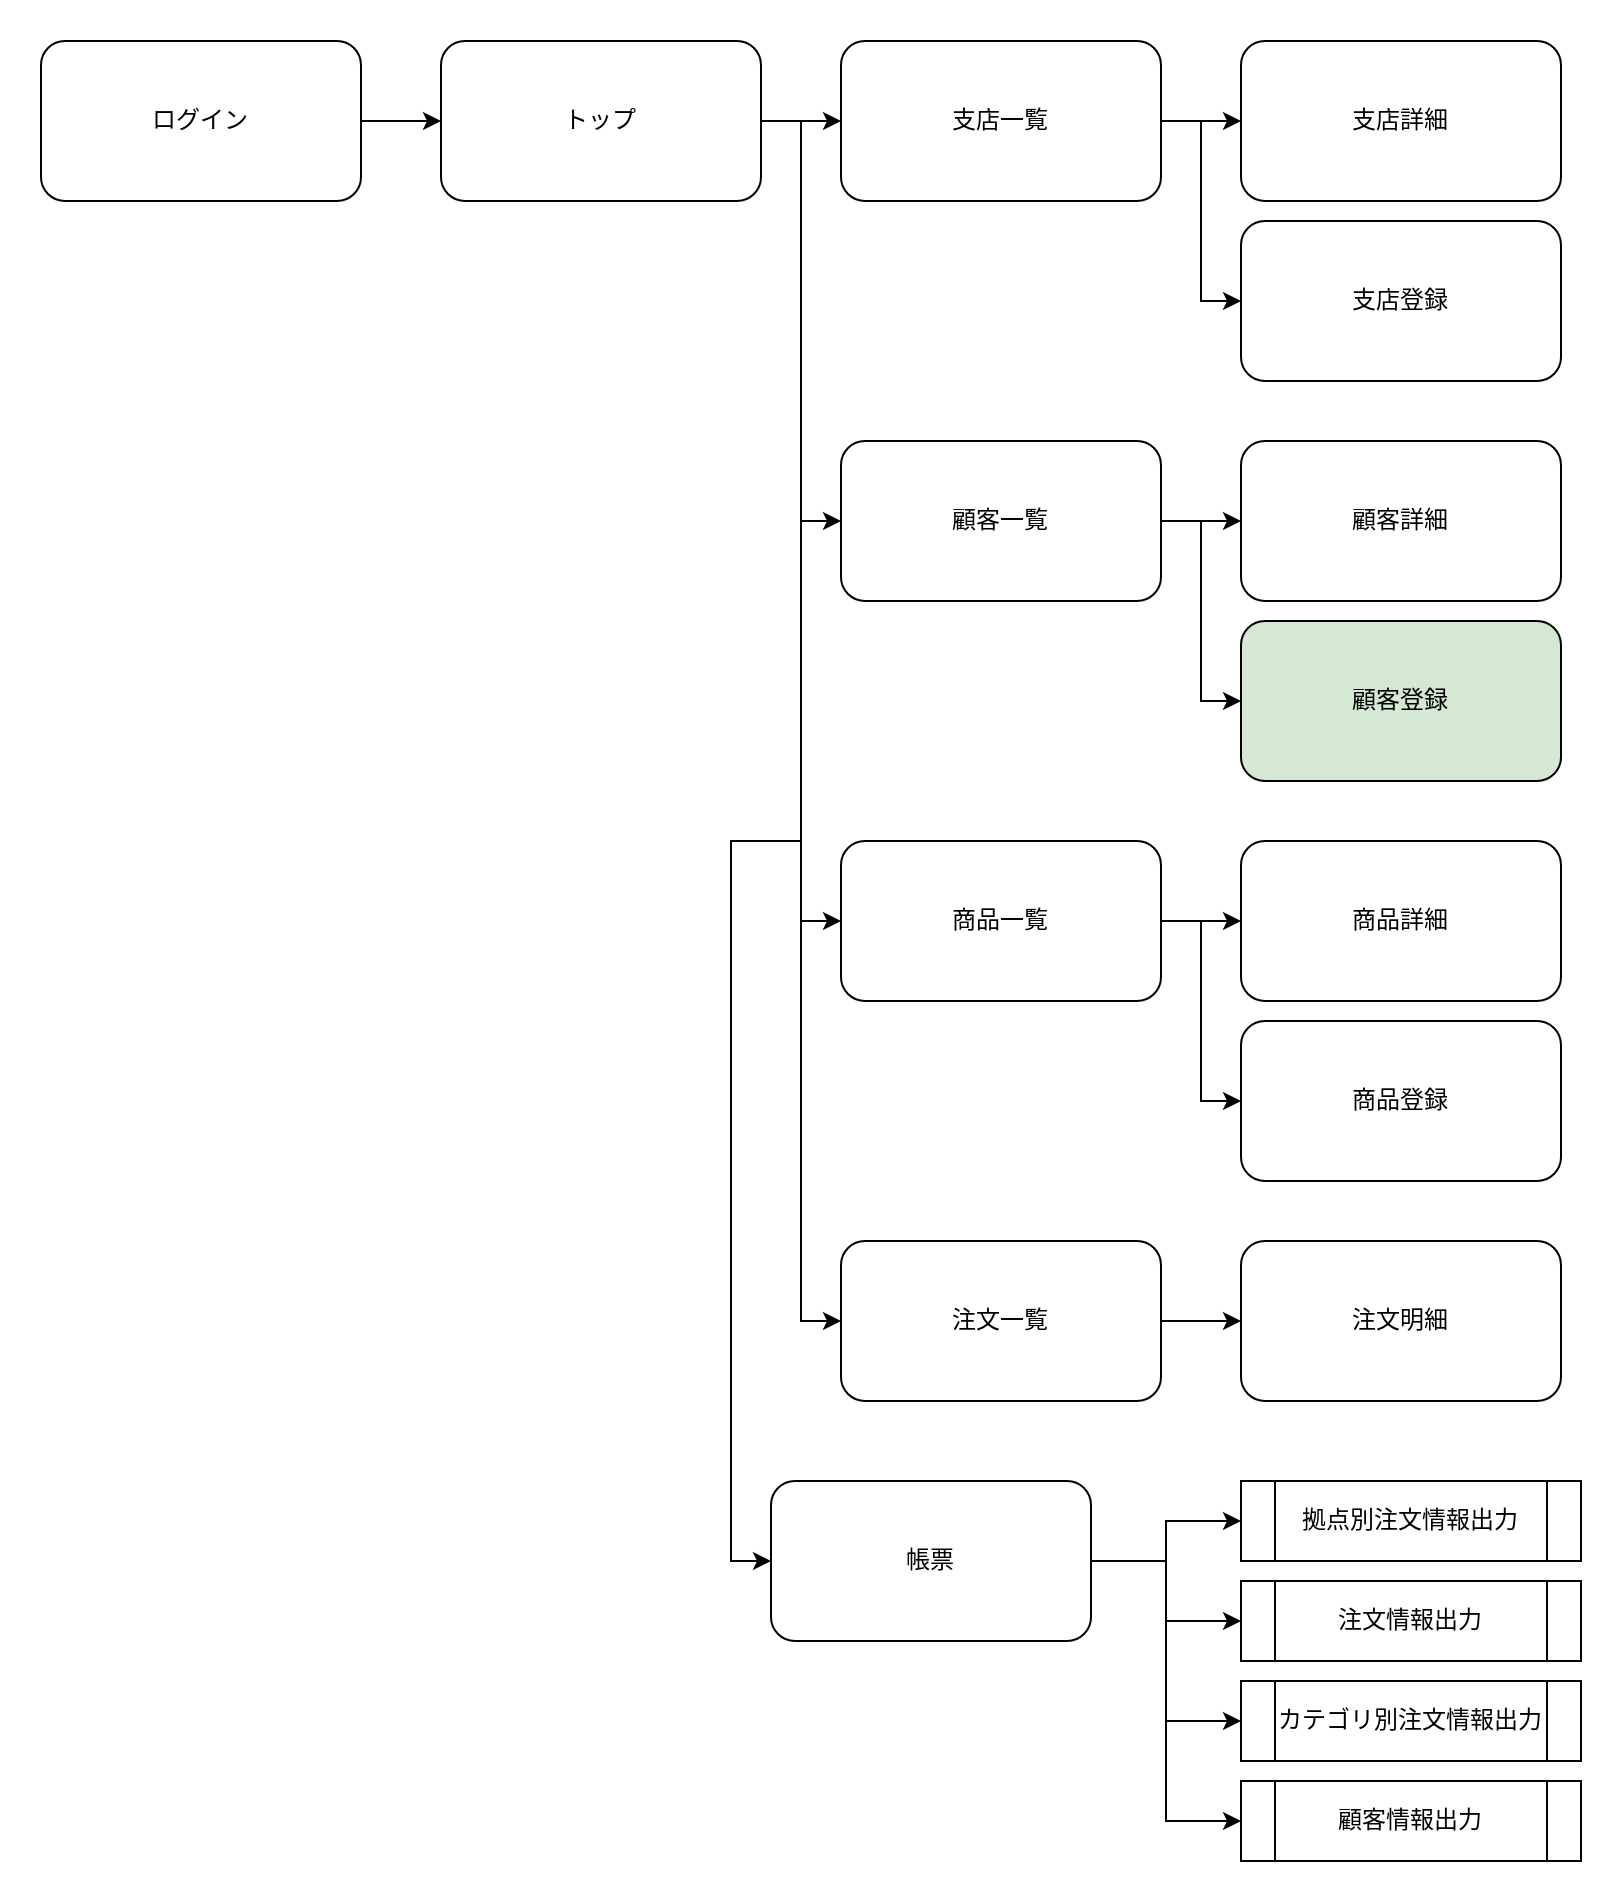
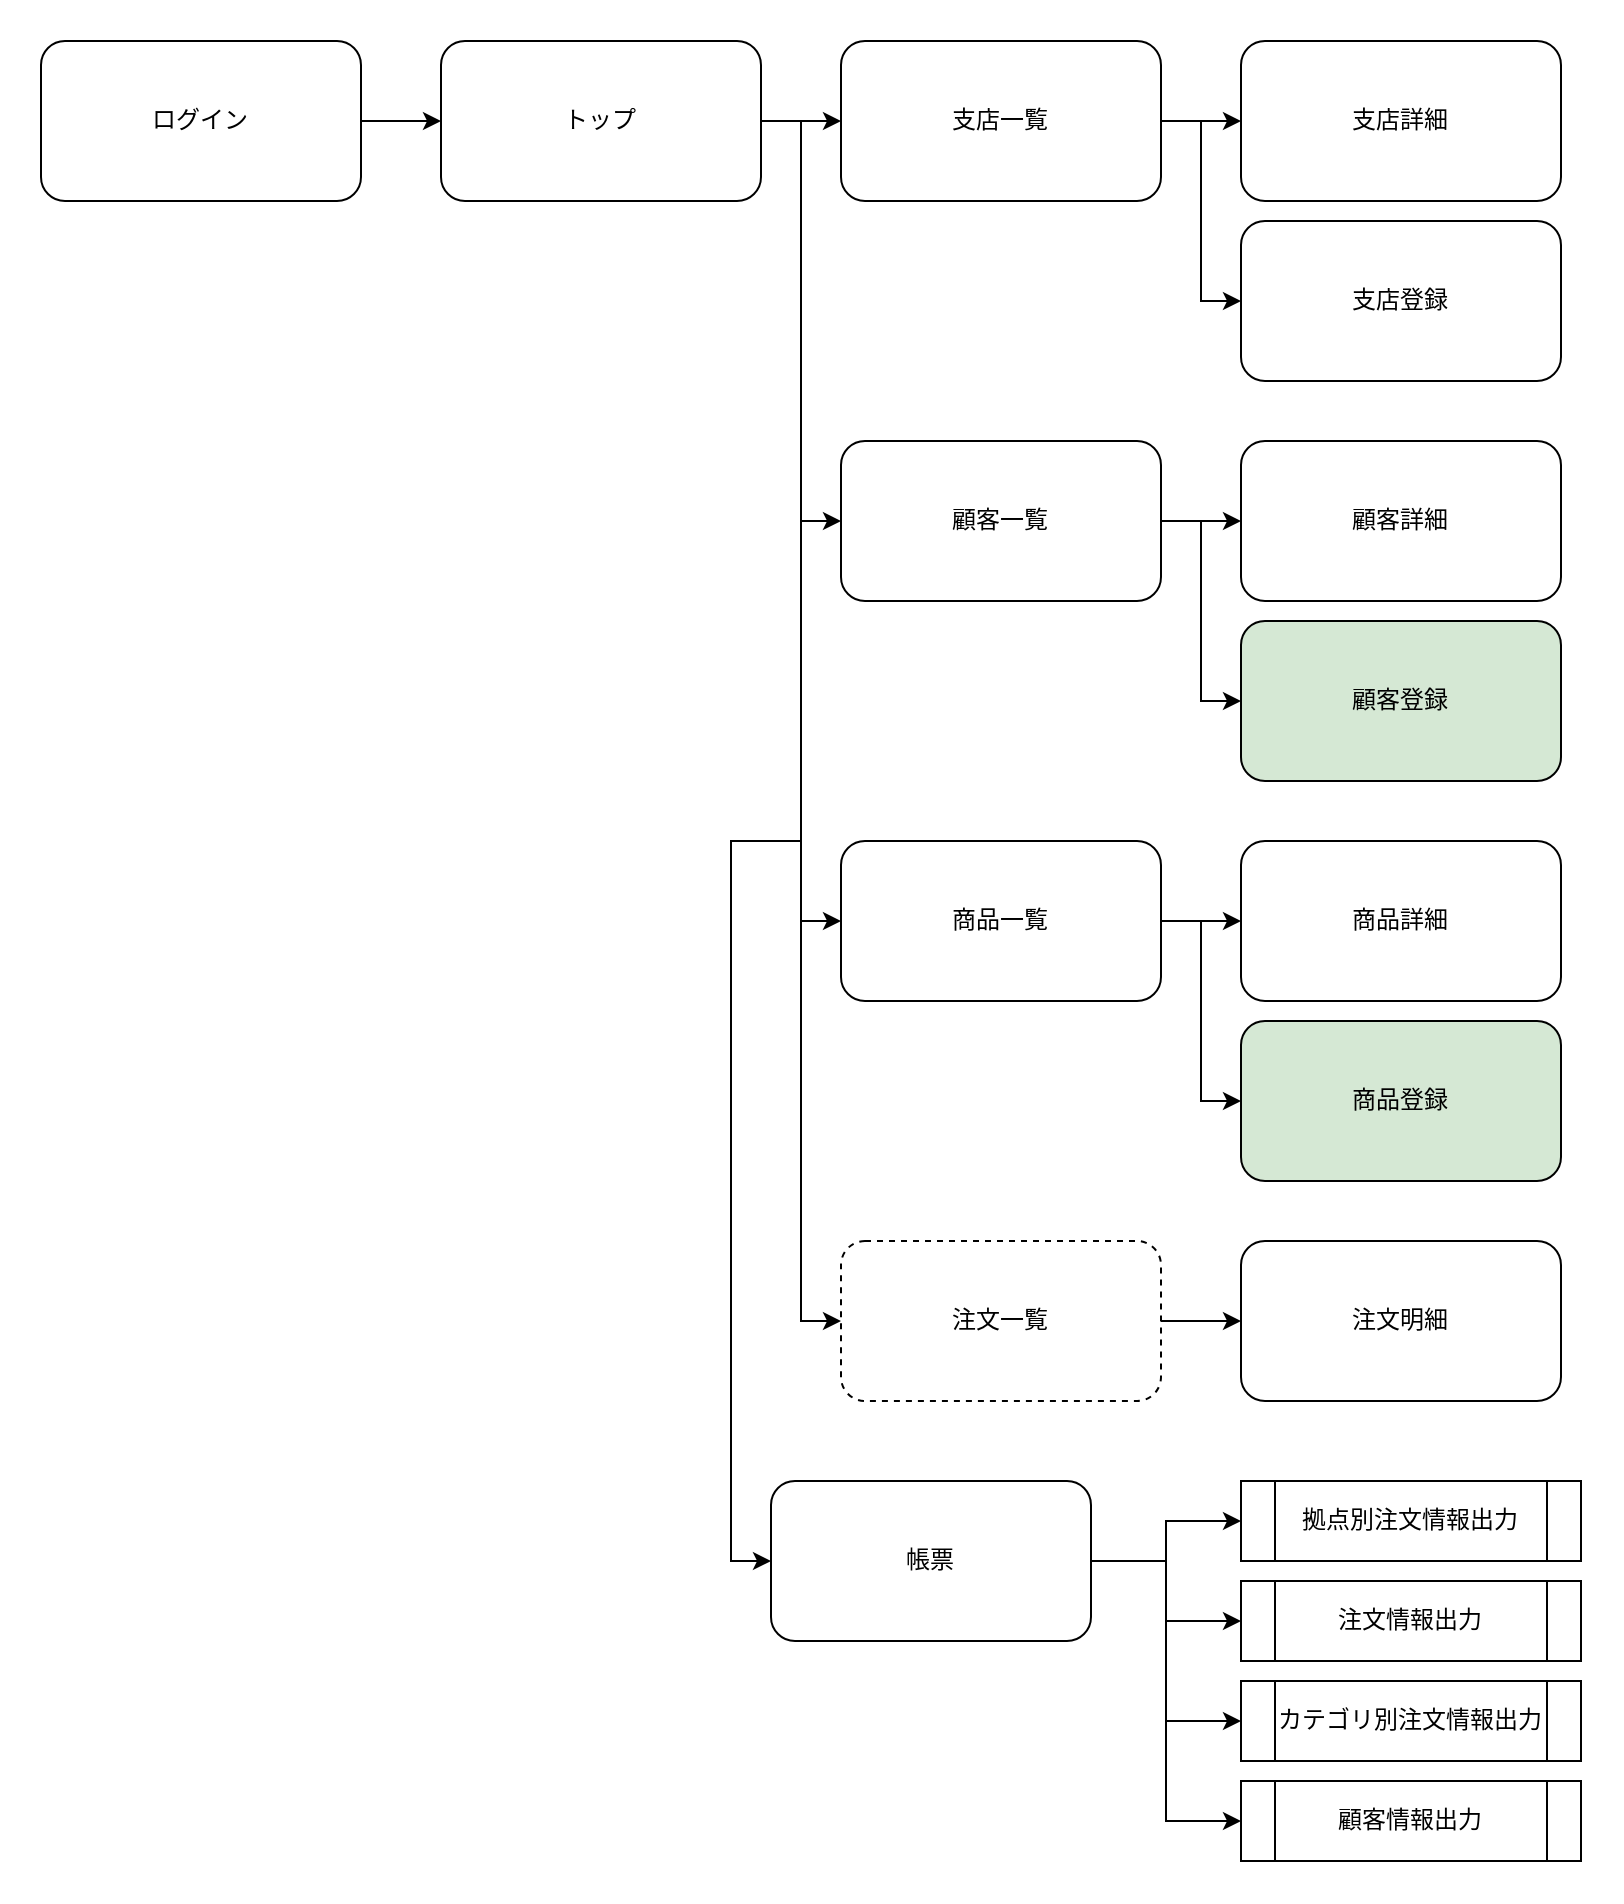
(1401, 1101) -> (1401, 1101)
(1001, 1321) -> (1001, 1321)
